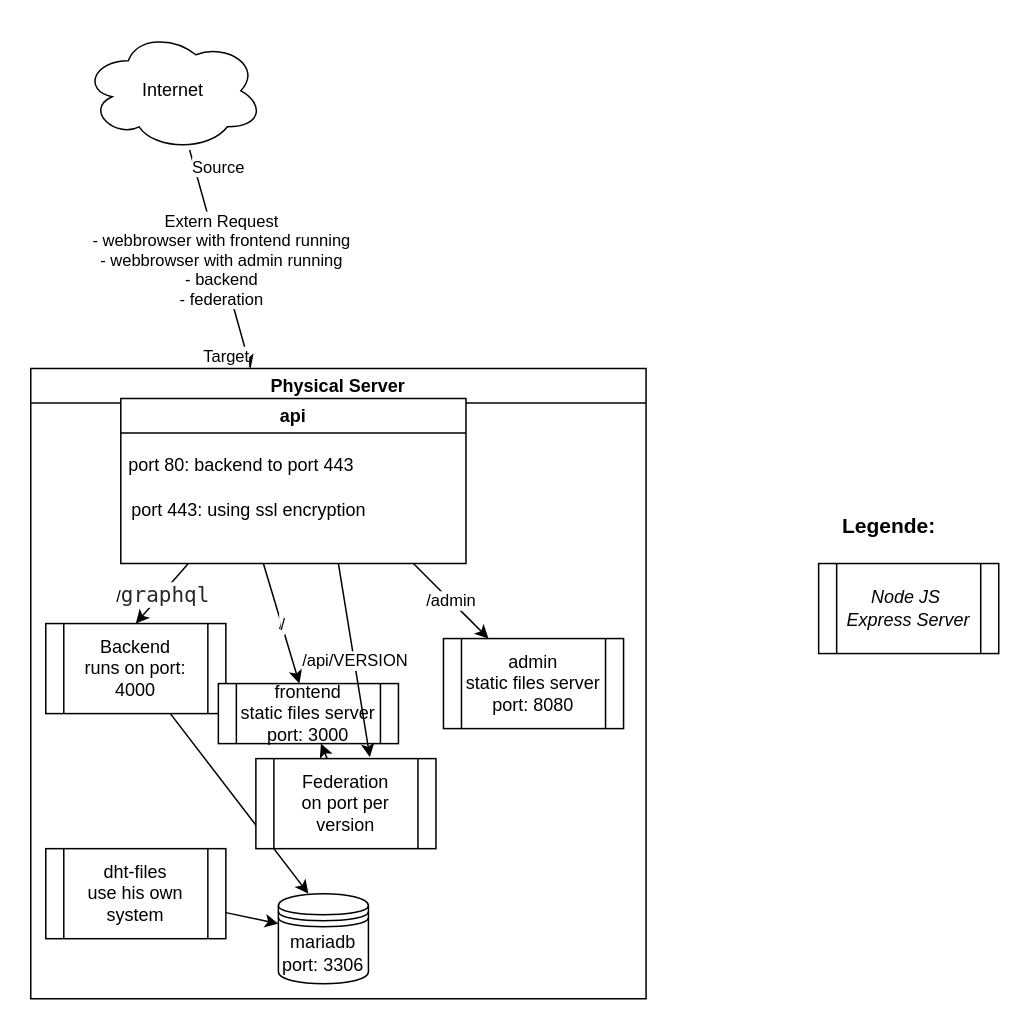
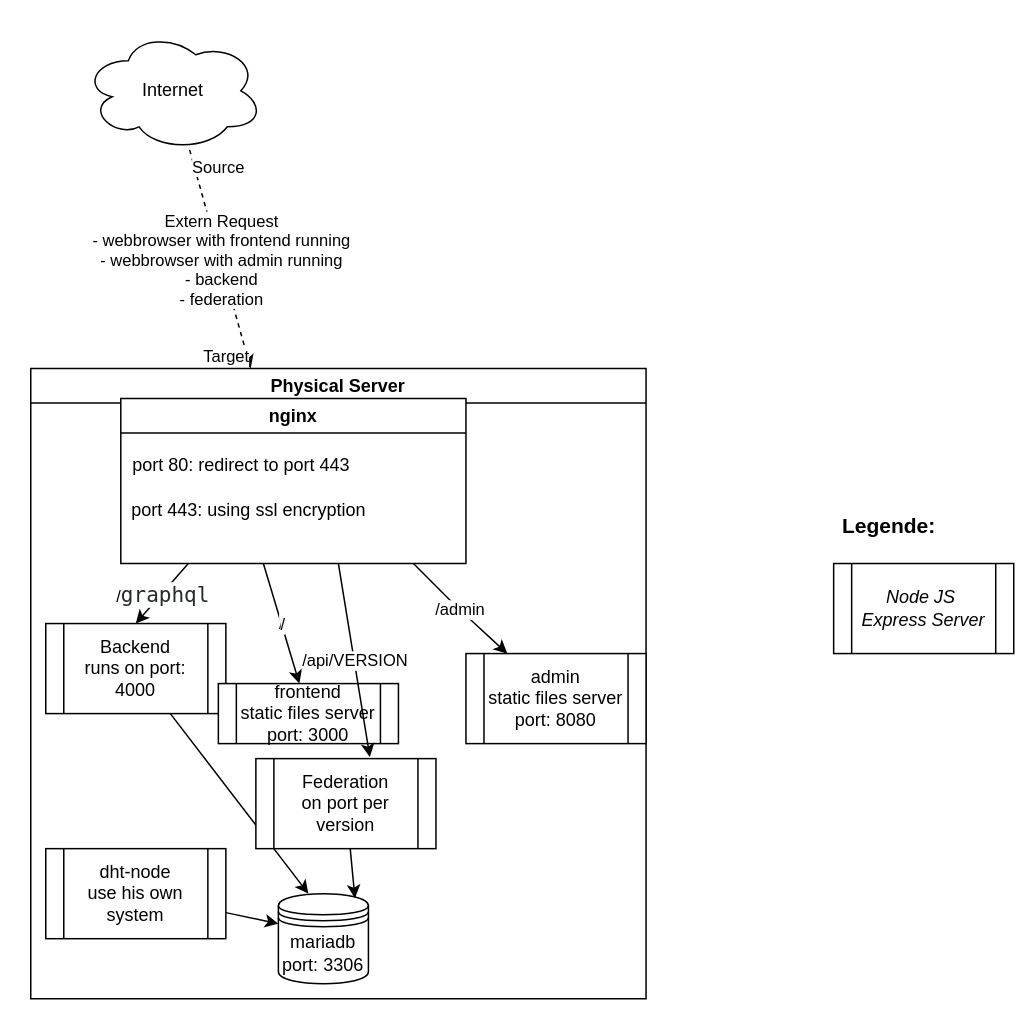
(239, 328) -> (239, 328)
(293, 416) -> (293, 416)
(242, 466) -> (242, 466)
(908, 608) -> (923, 608)
(533, 683) -> (556, 698)
(326, 755) -> (352, 868)
(136, 893) -> (136, 893)
